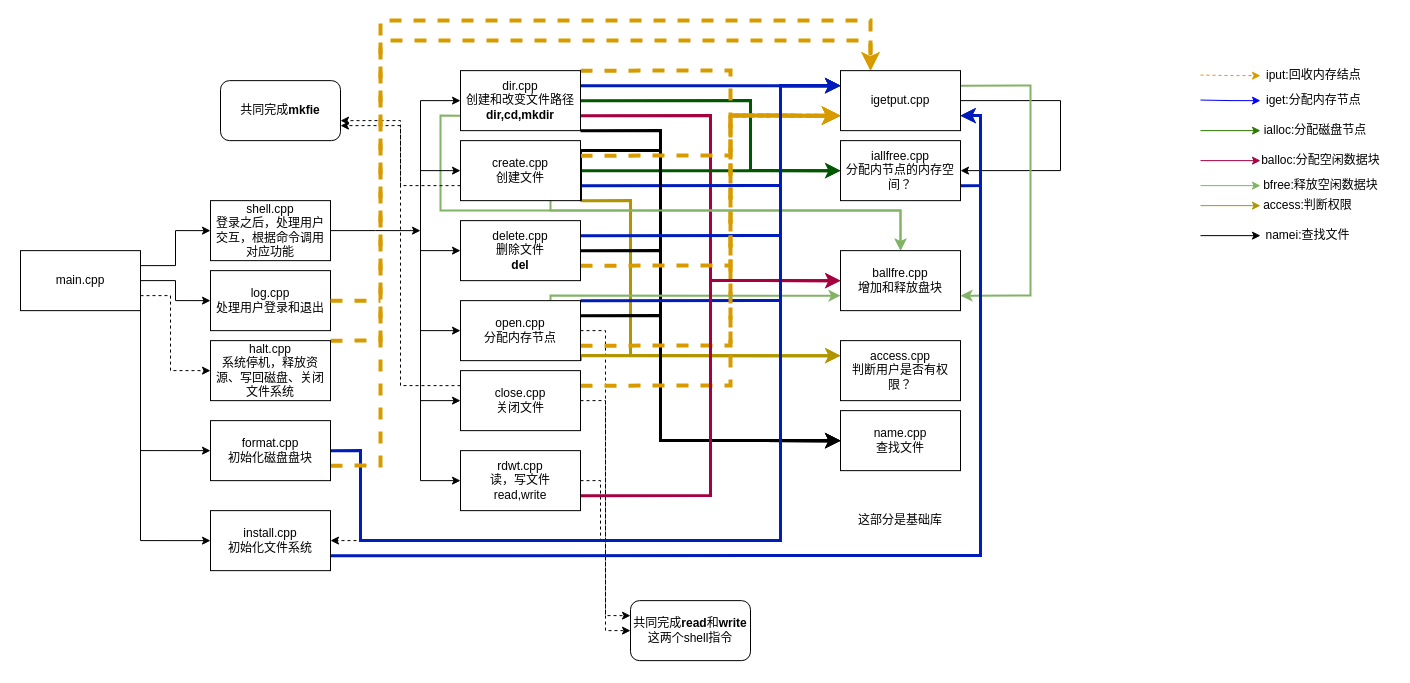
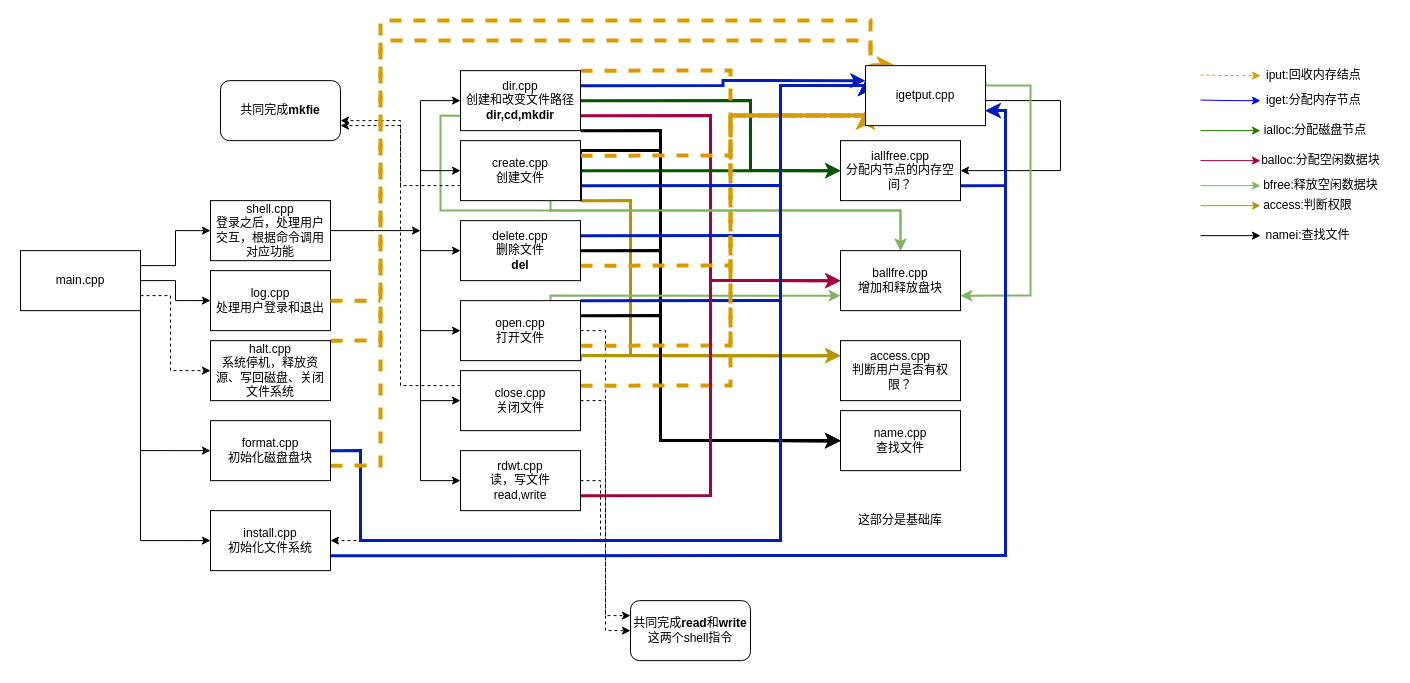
(901, 101) -> (926, 96)
(521, 331) -> (521, 331)
